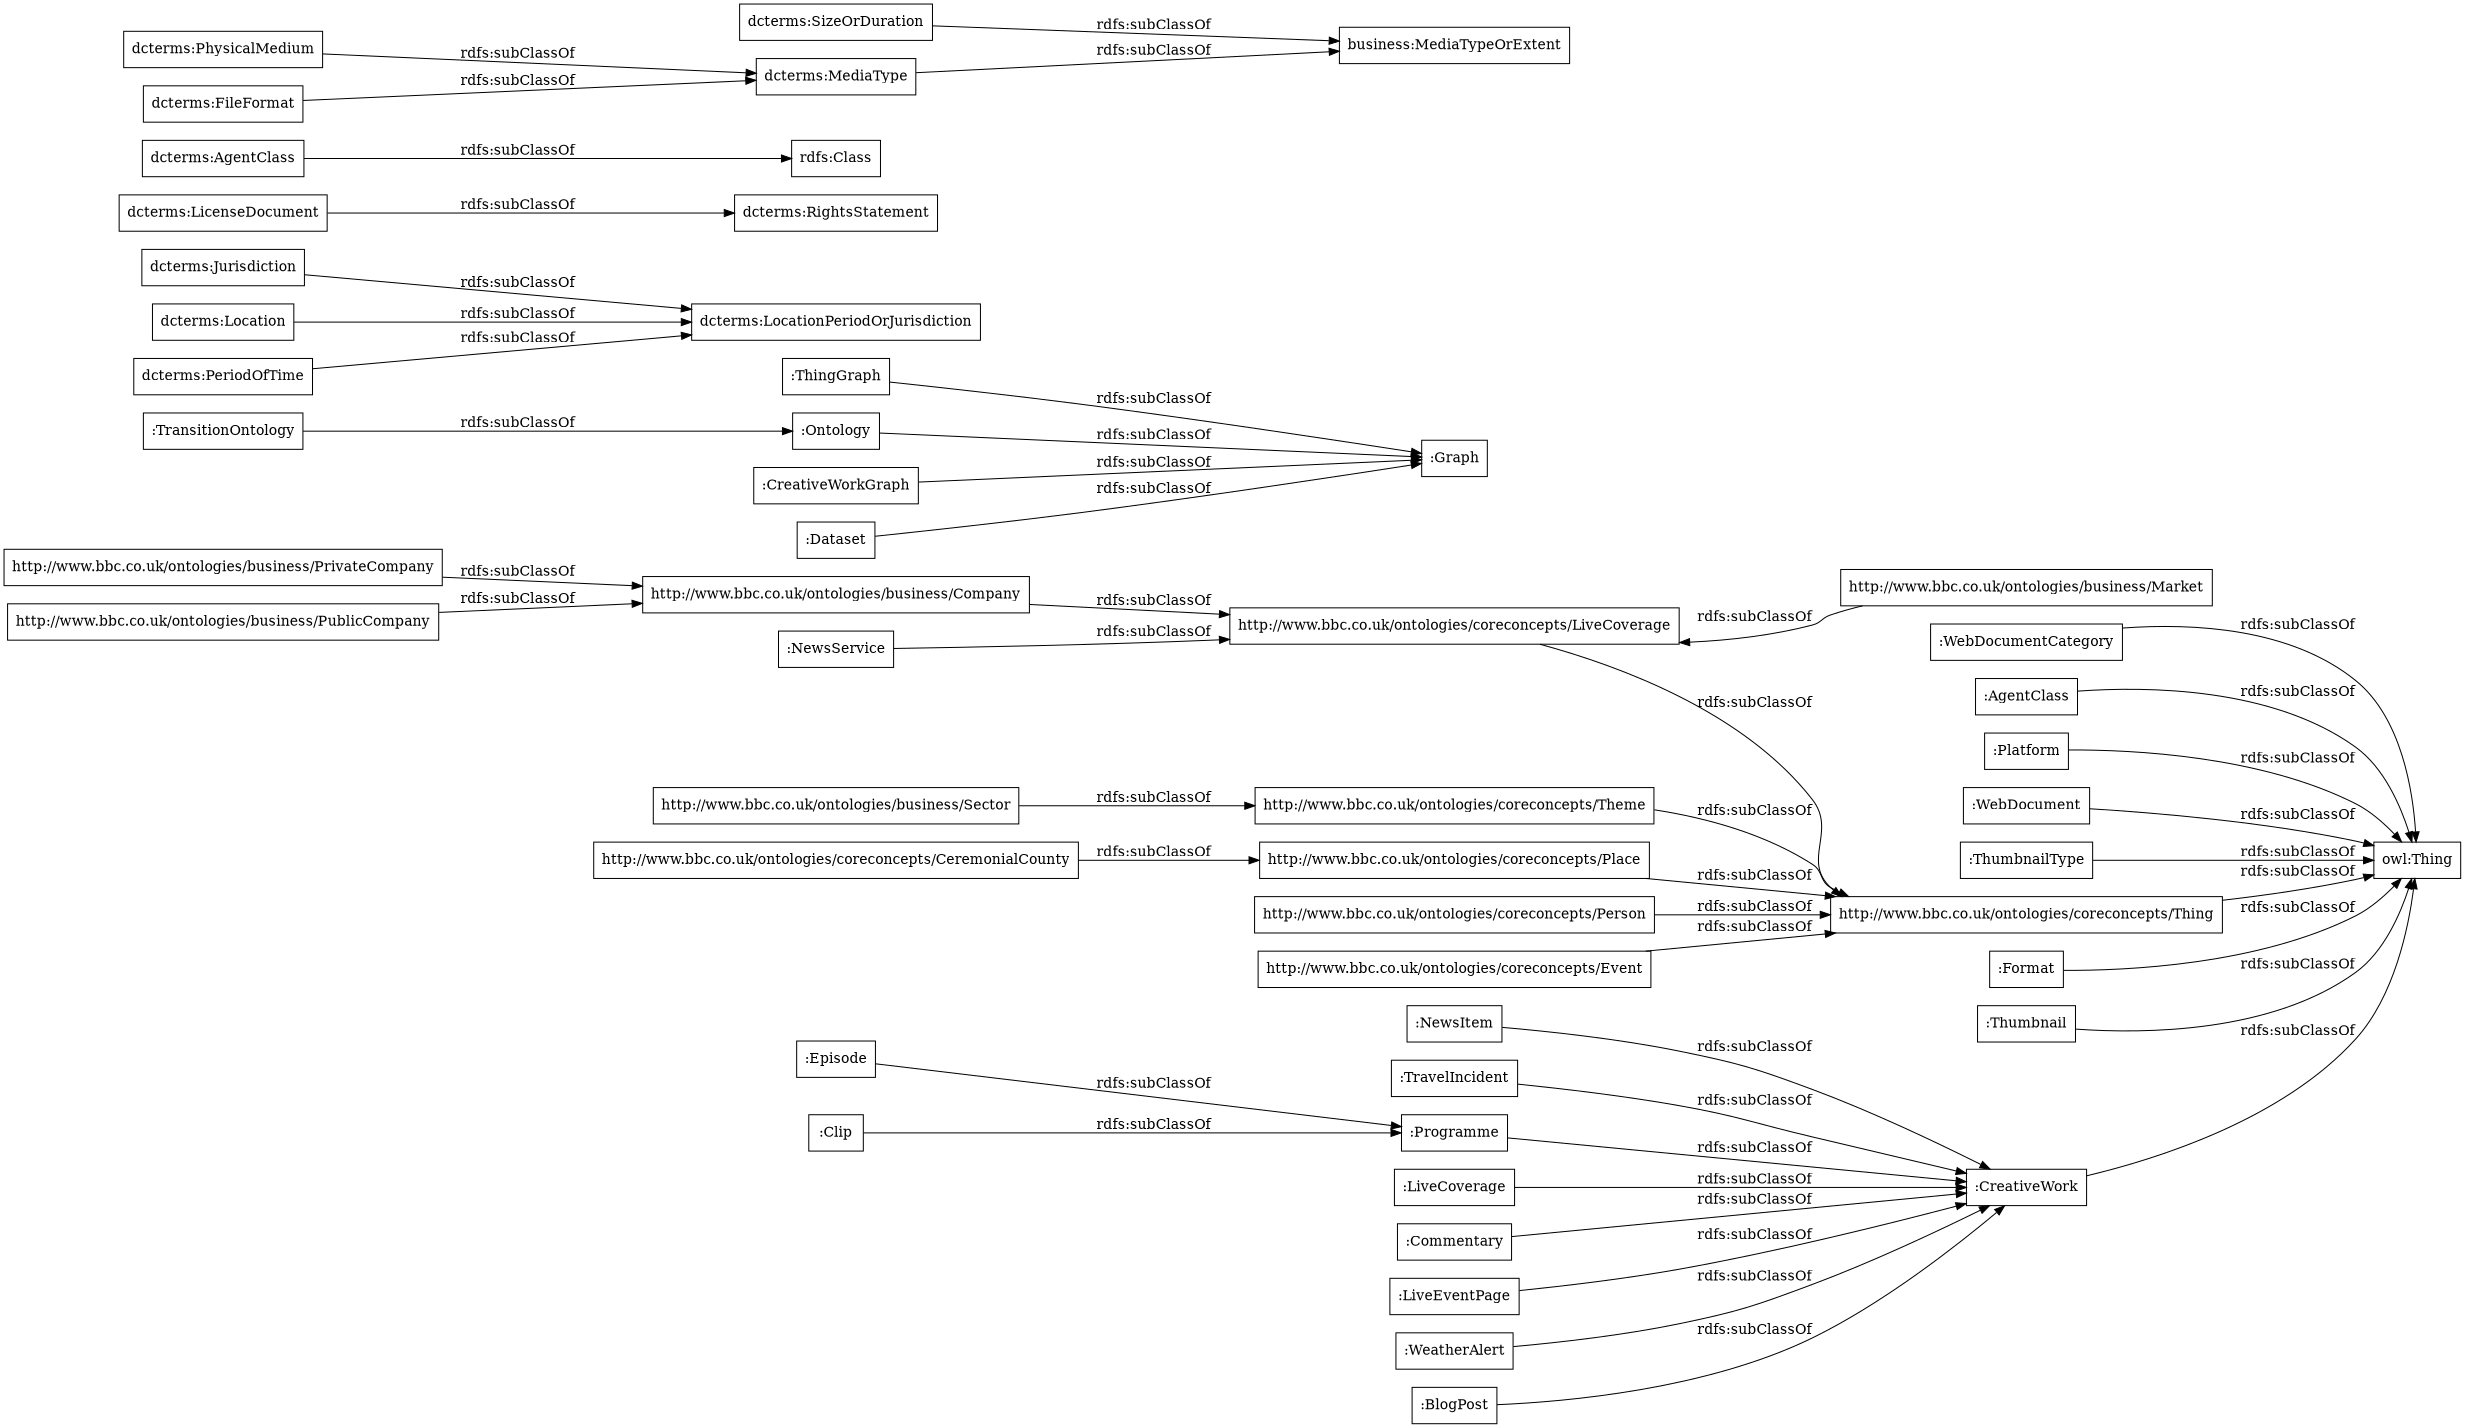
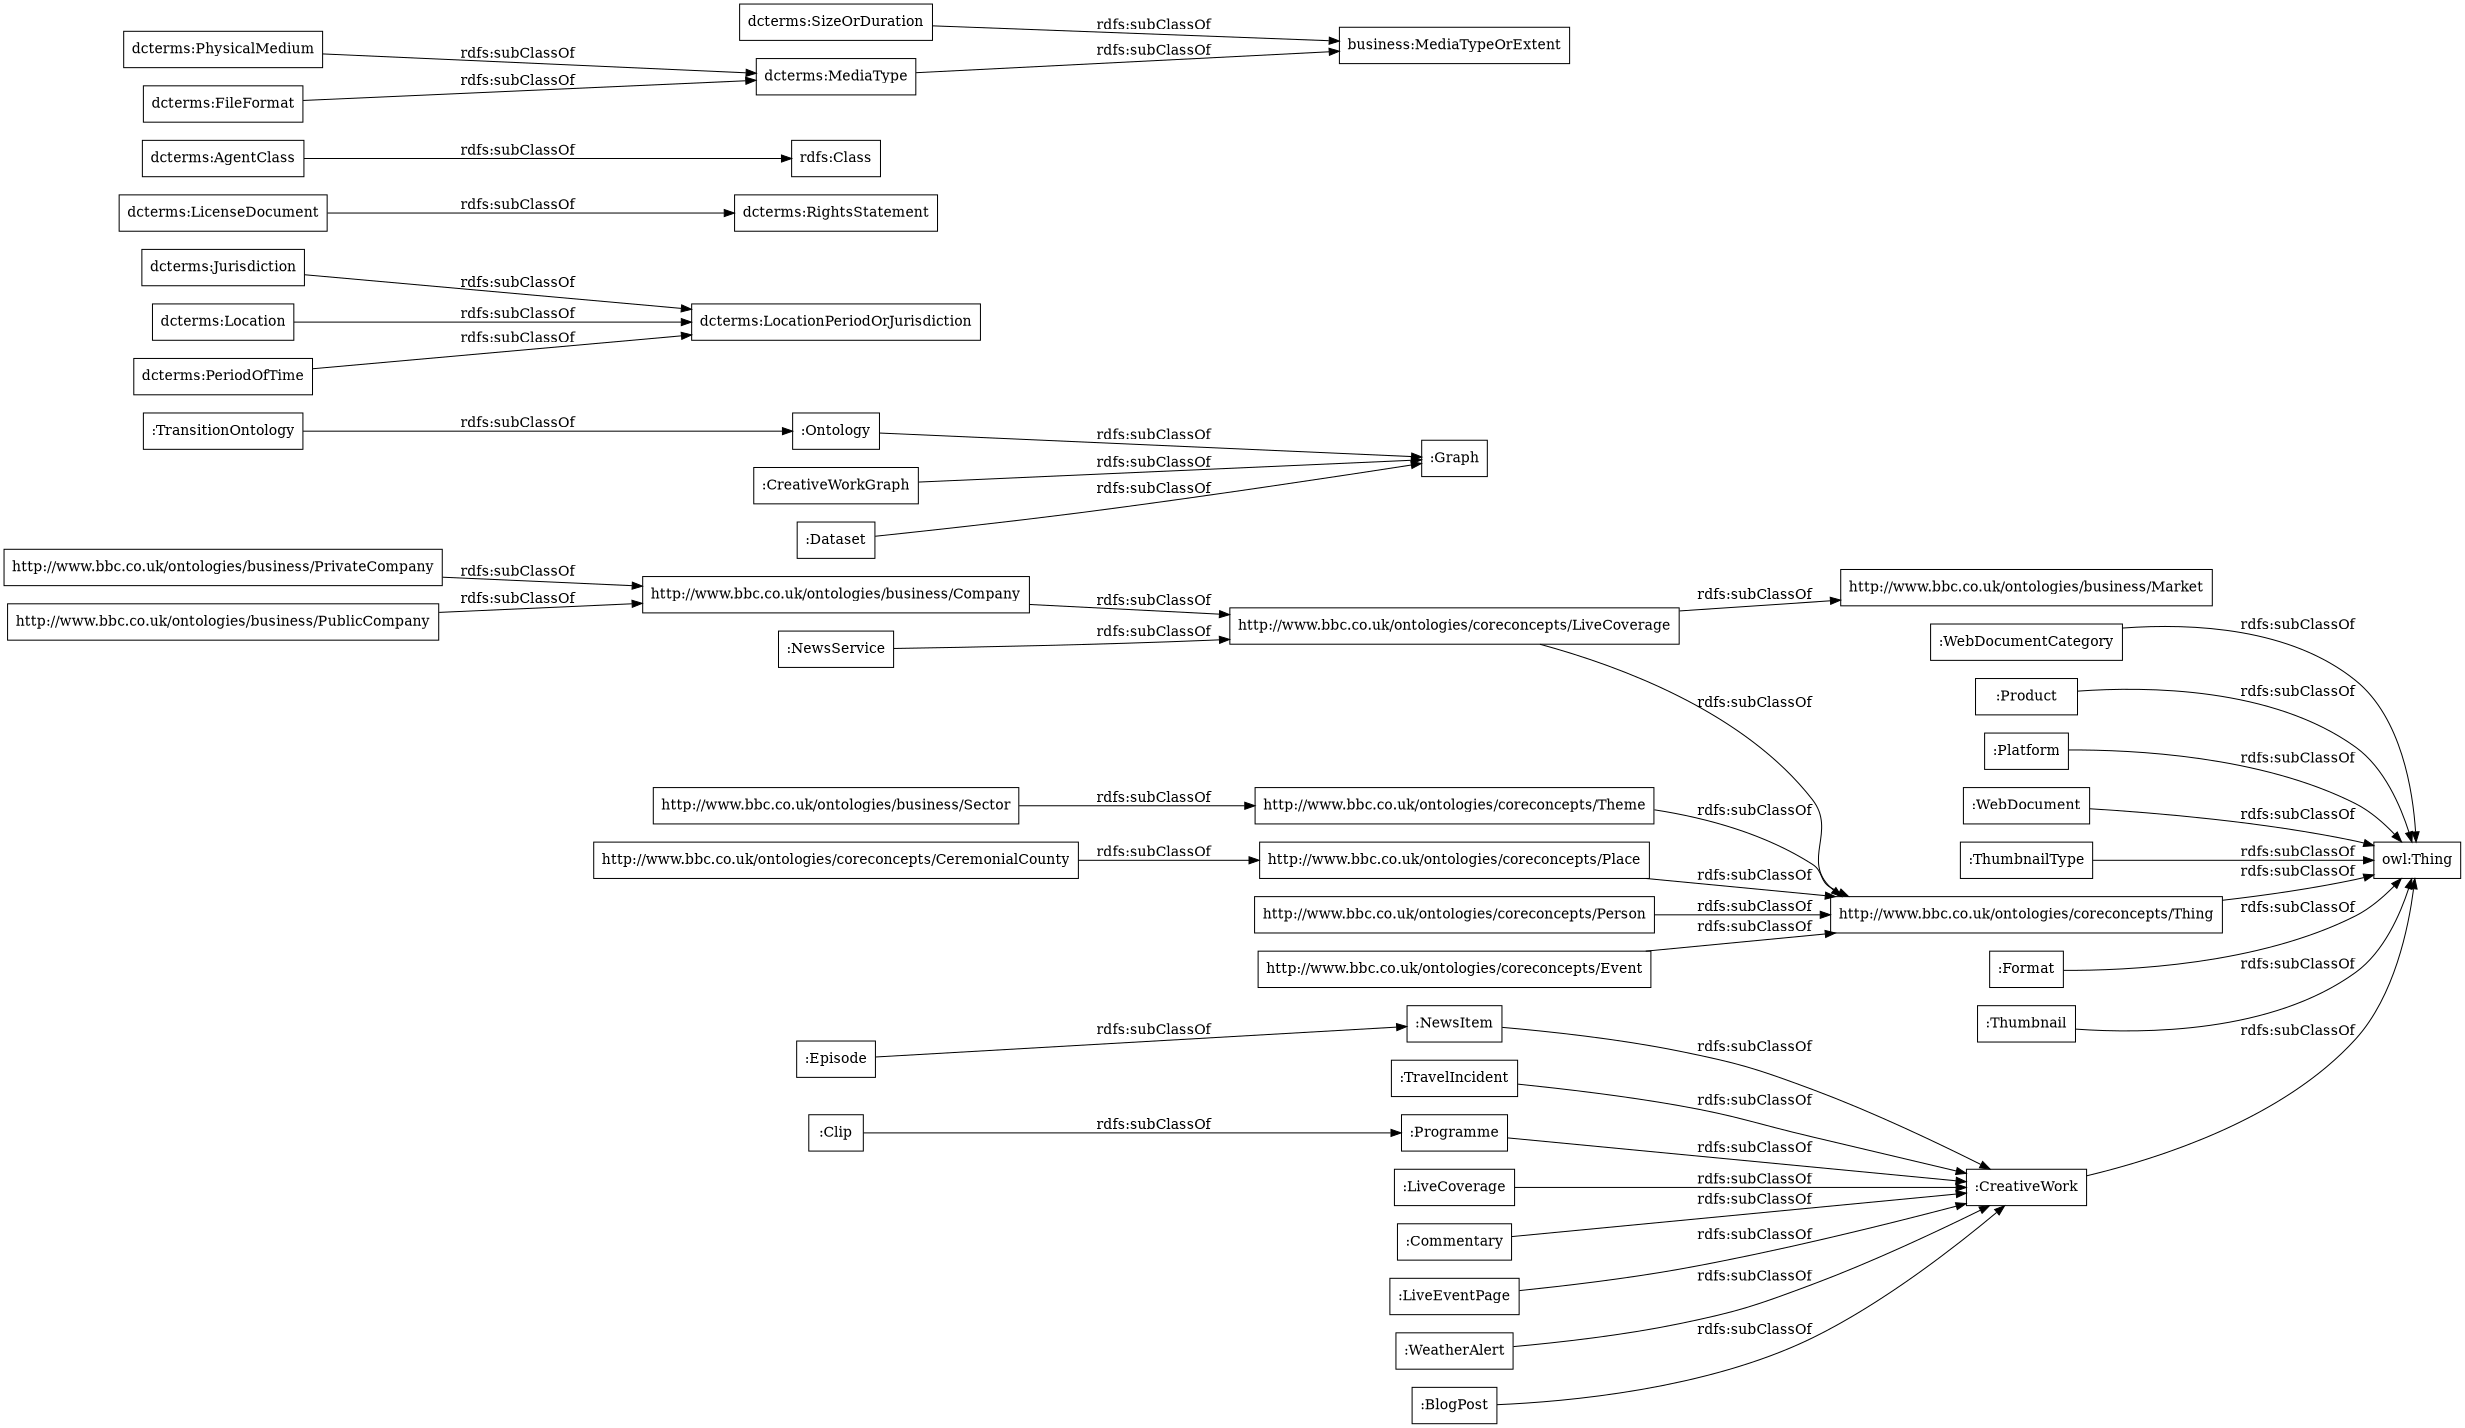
(836, 377) -> none
(1778, 632) -> (1755, 606)
(2027, 697) -> (2027, 697)
(1133, 1095) -> (1136, 1042)
